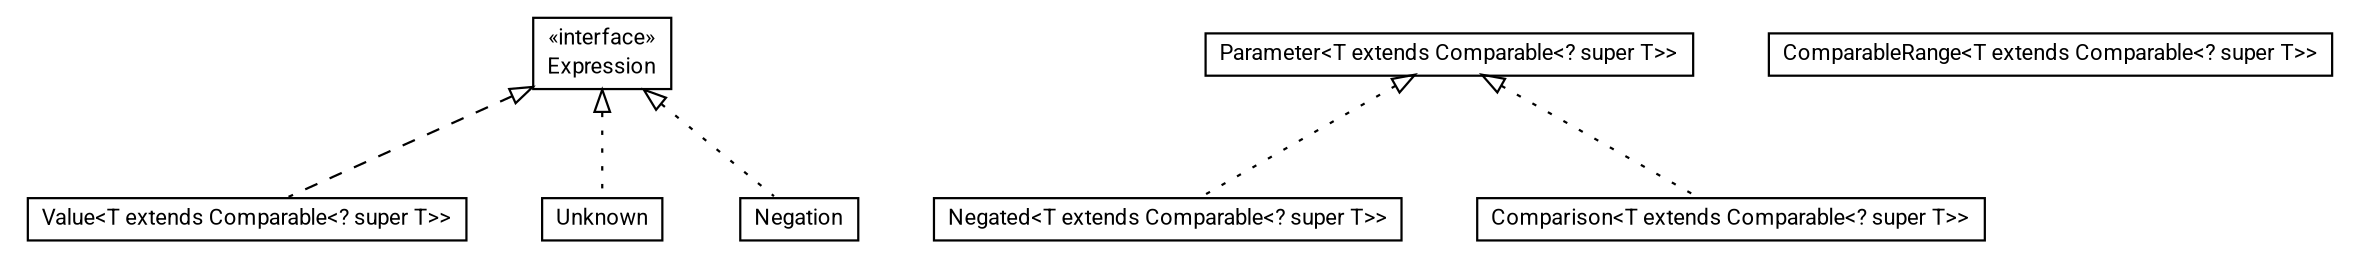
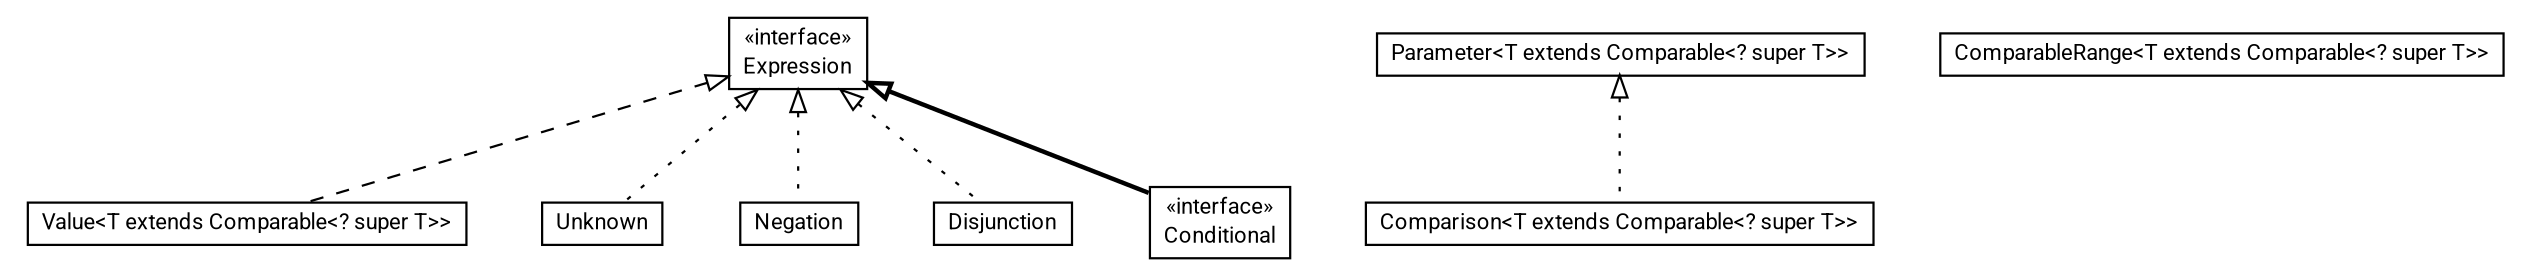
(1168, 218) -> none
none -> (1003, 223)
none -> (1219, 223)
